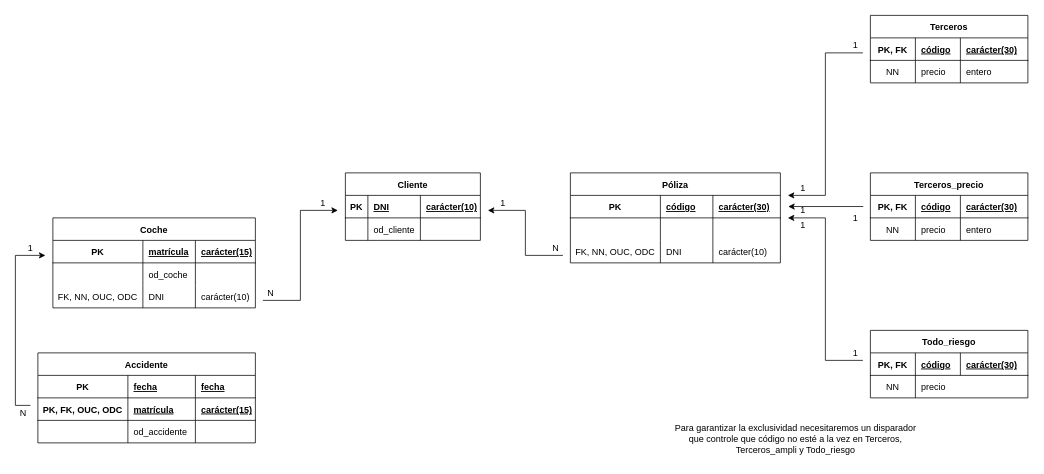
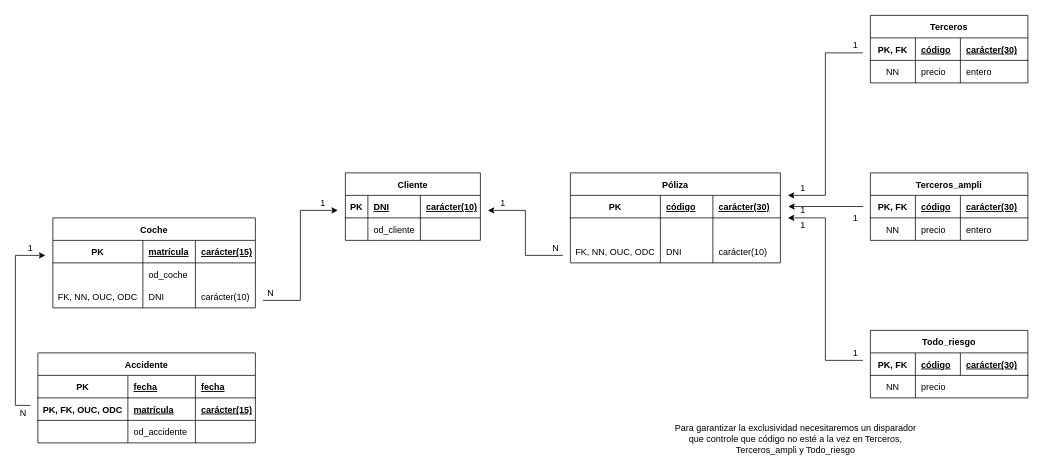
(949, 185) -> (949, 185)
